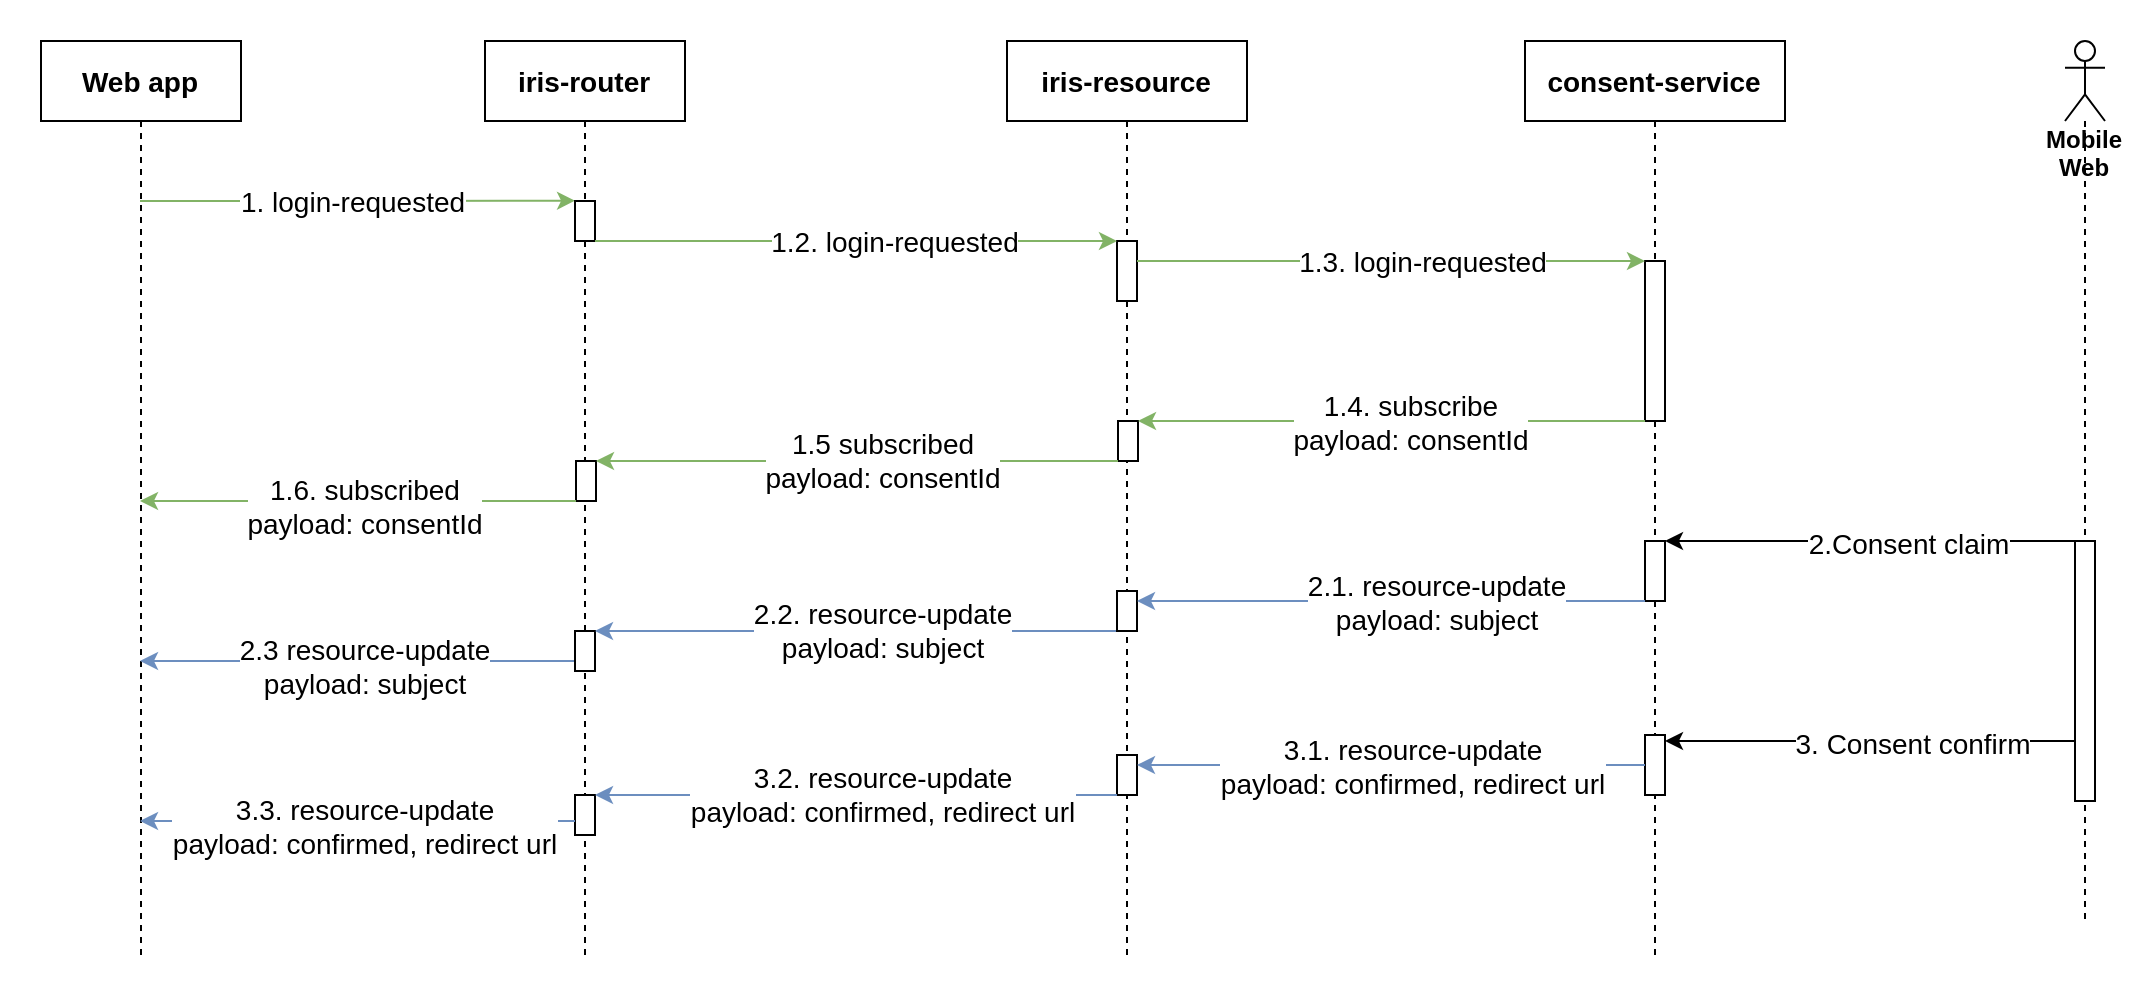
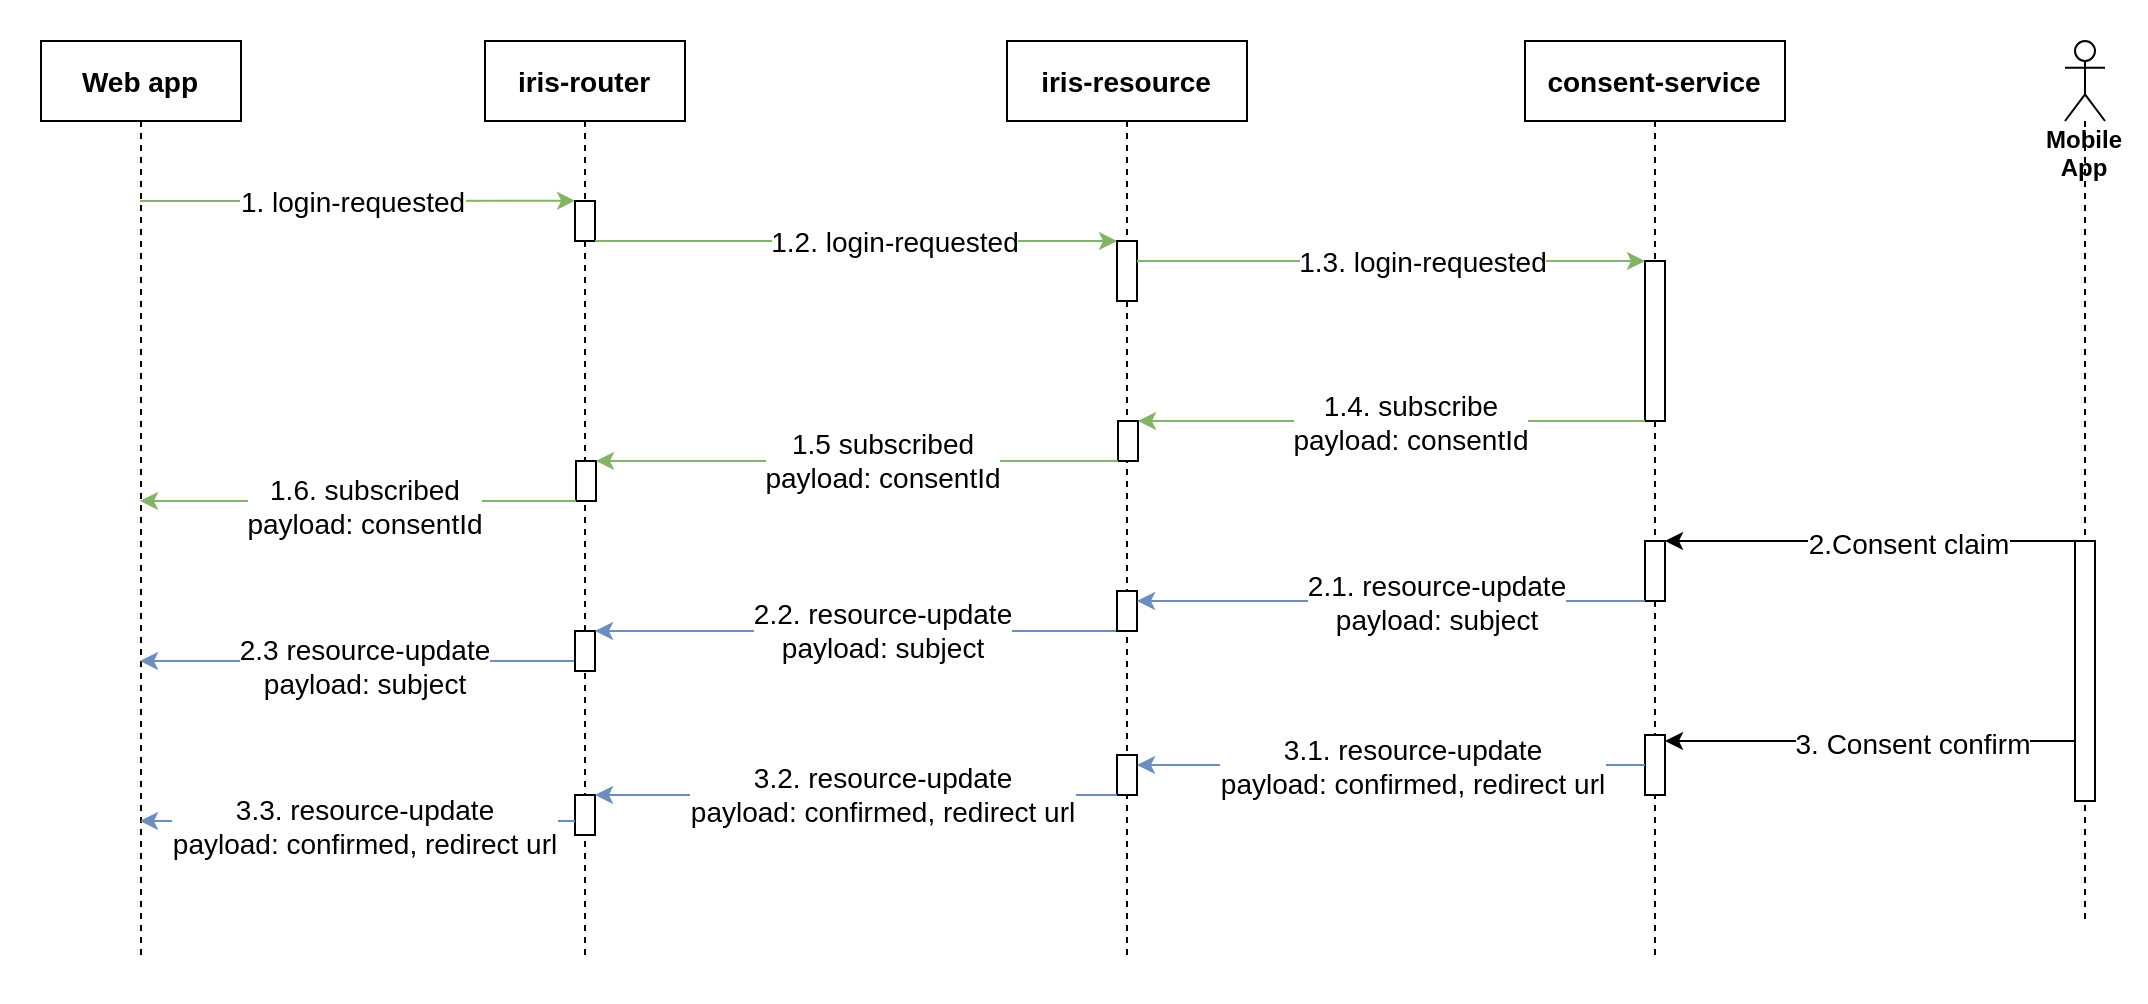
(2085, 185) -> (2085, 185)
